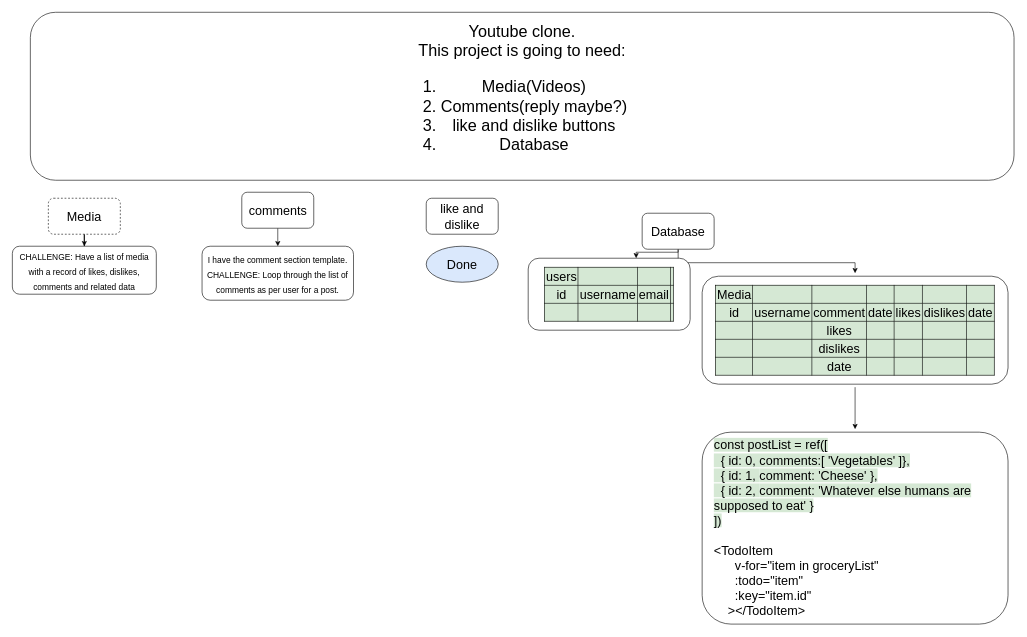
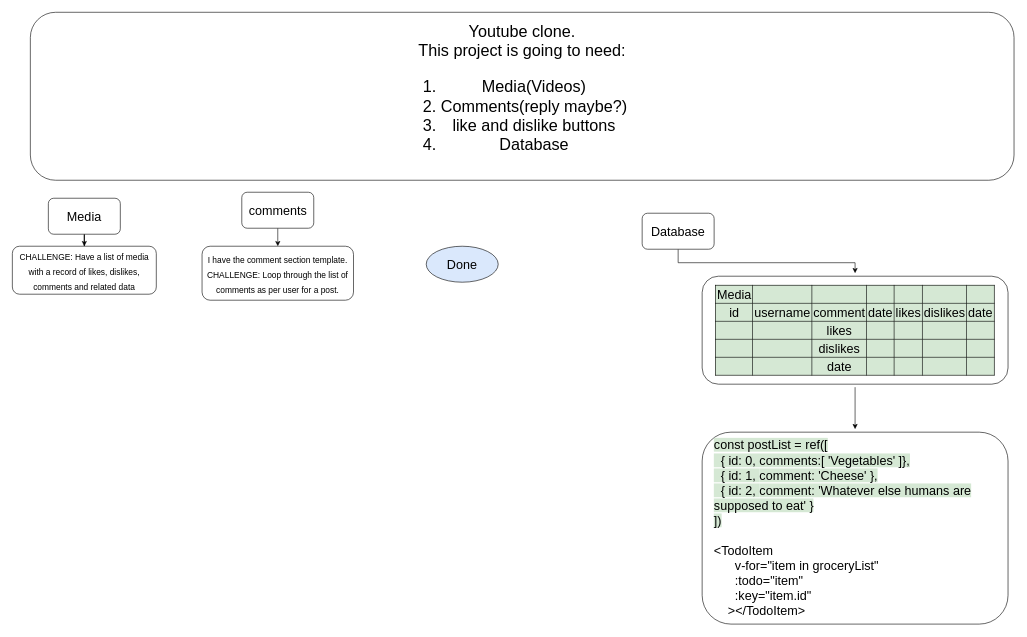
(84, 216) -> (84, 216)
(462, 216) -> none
(637, 252) -> none
(609, 294) -> none
